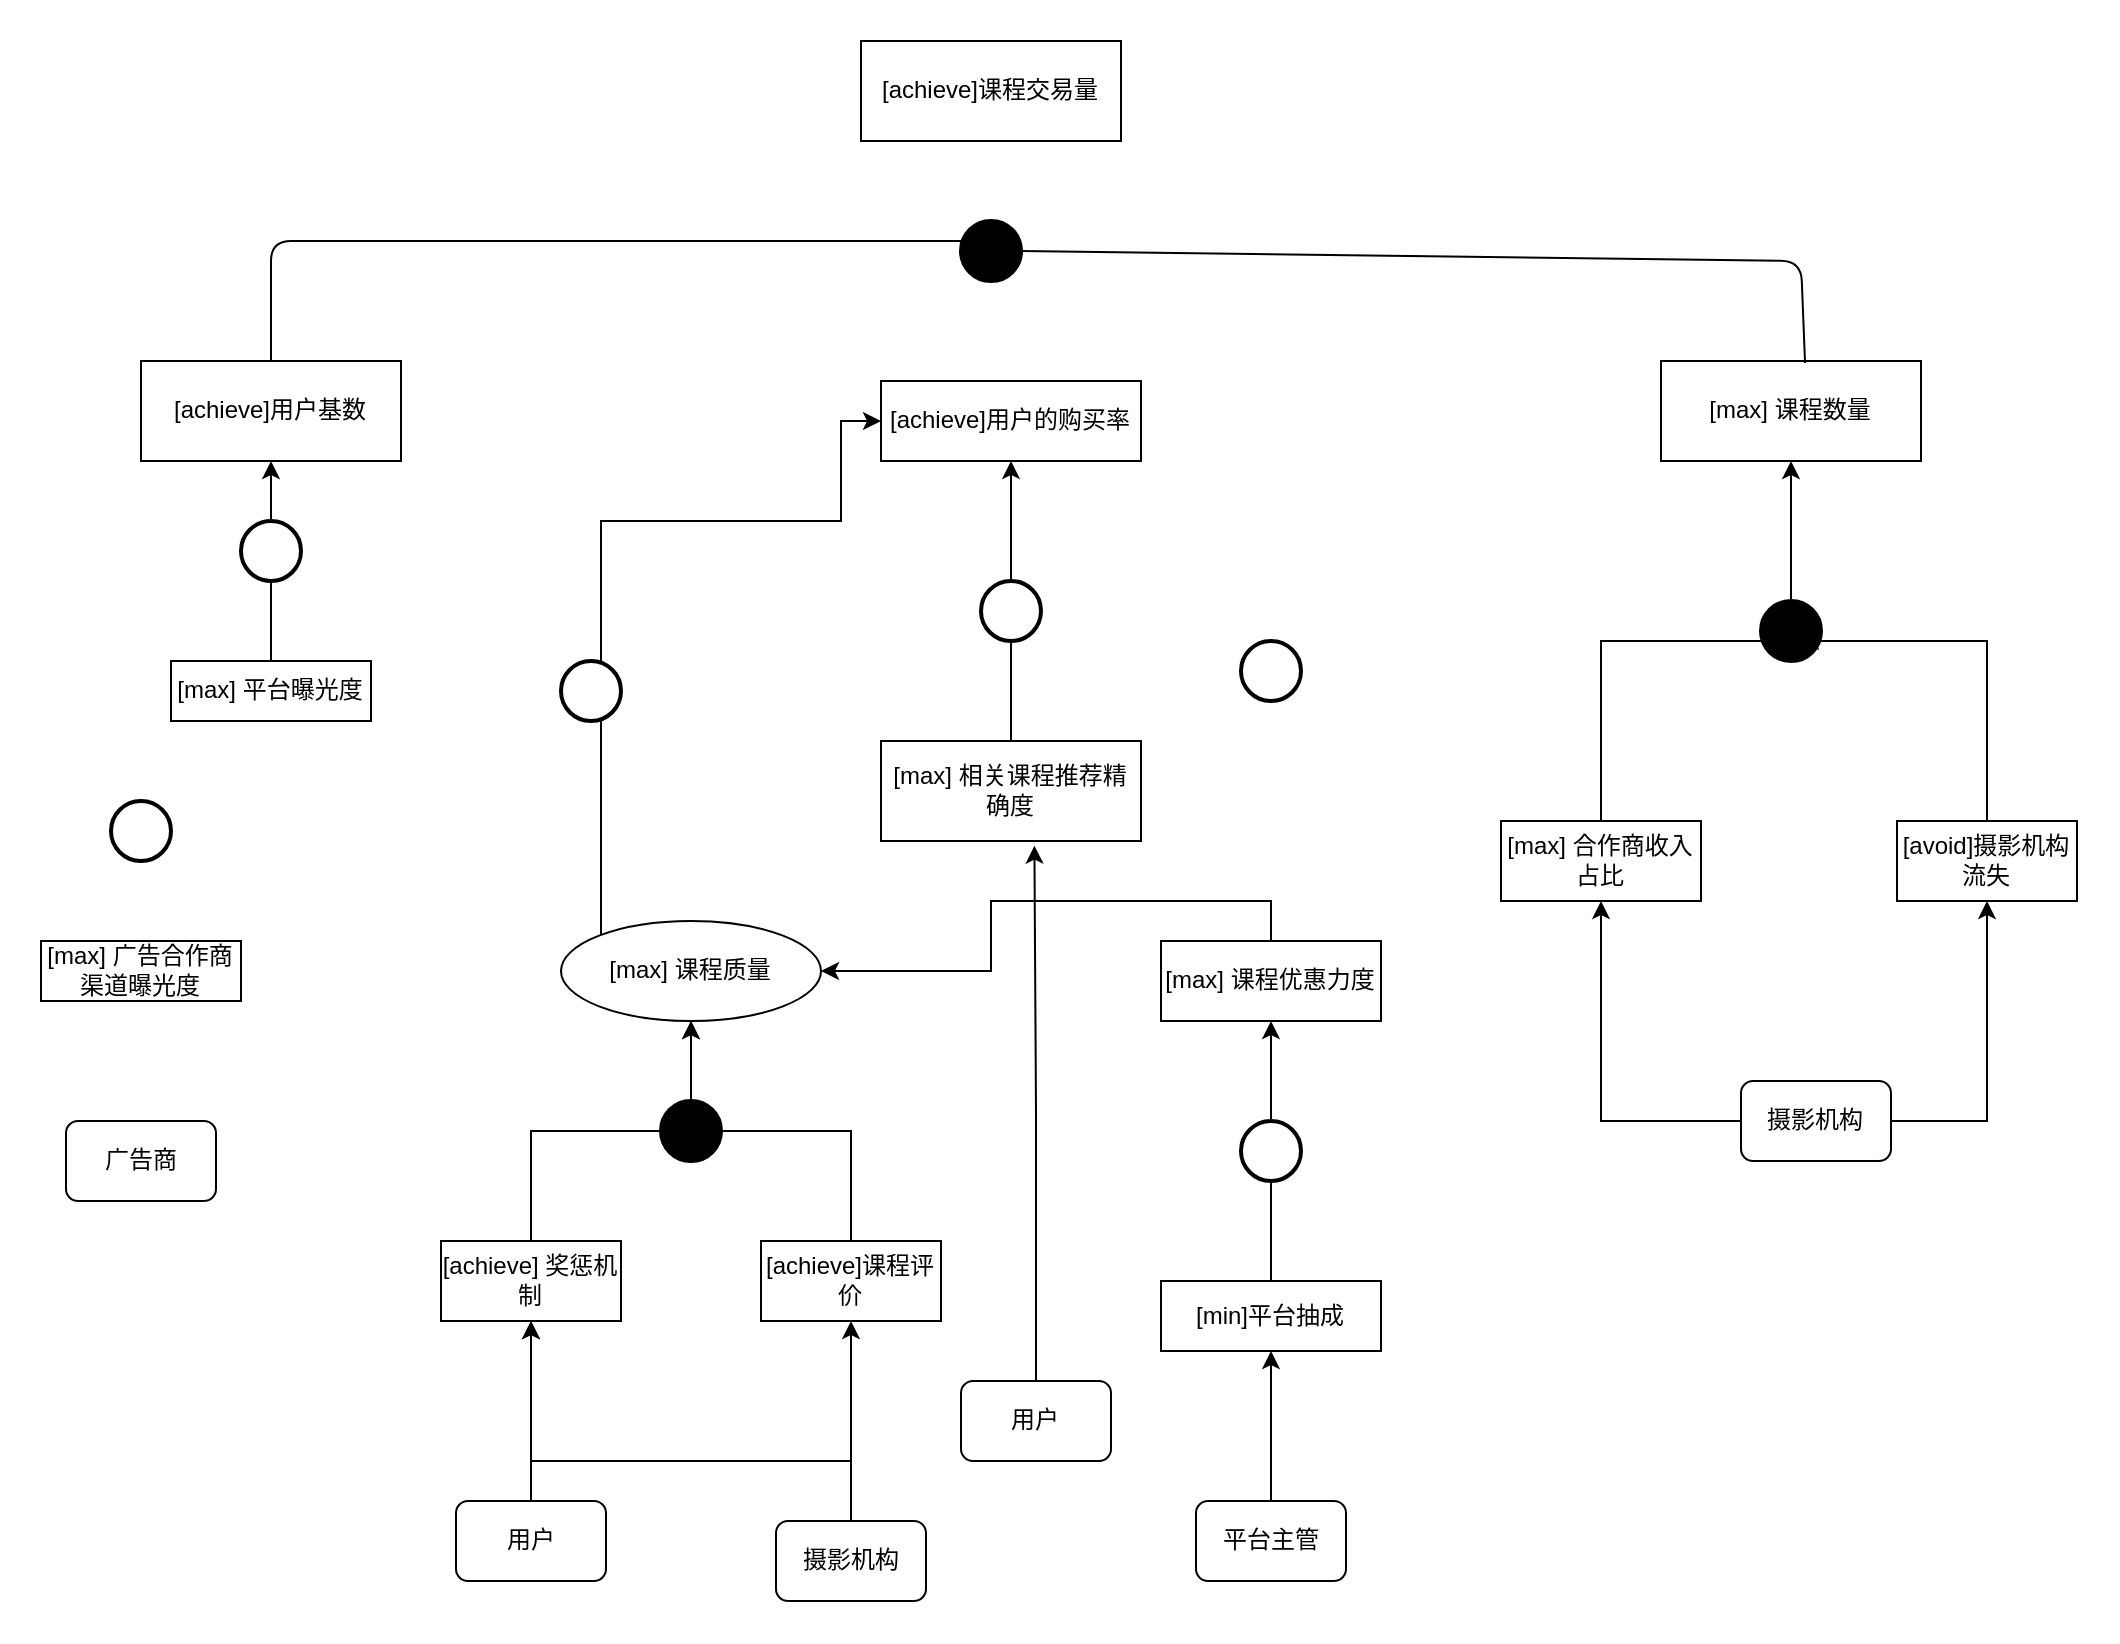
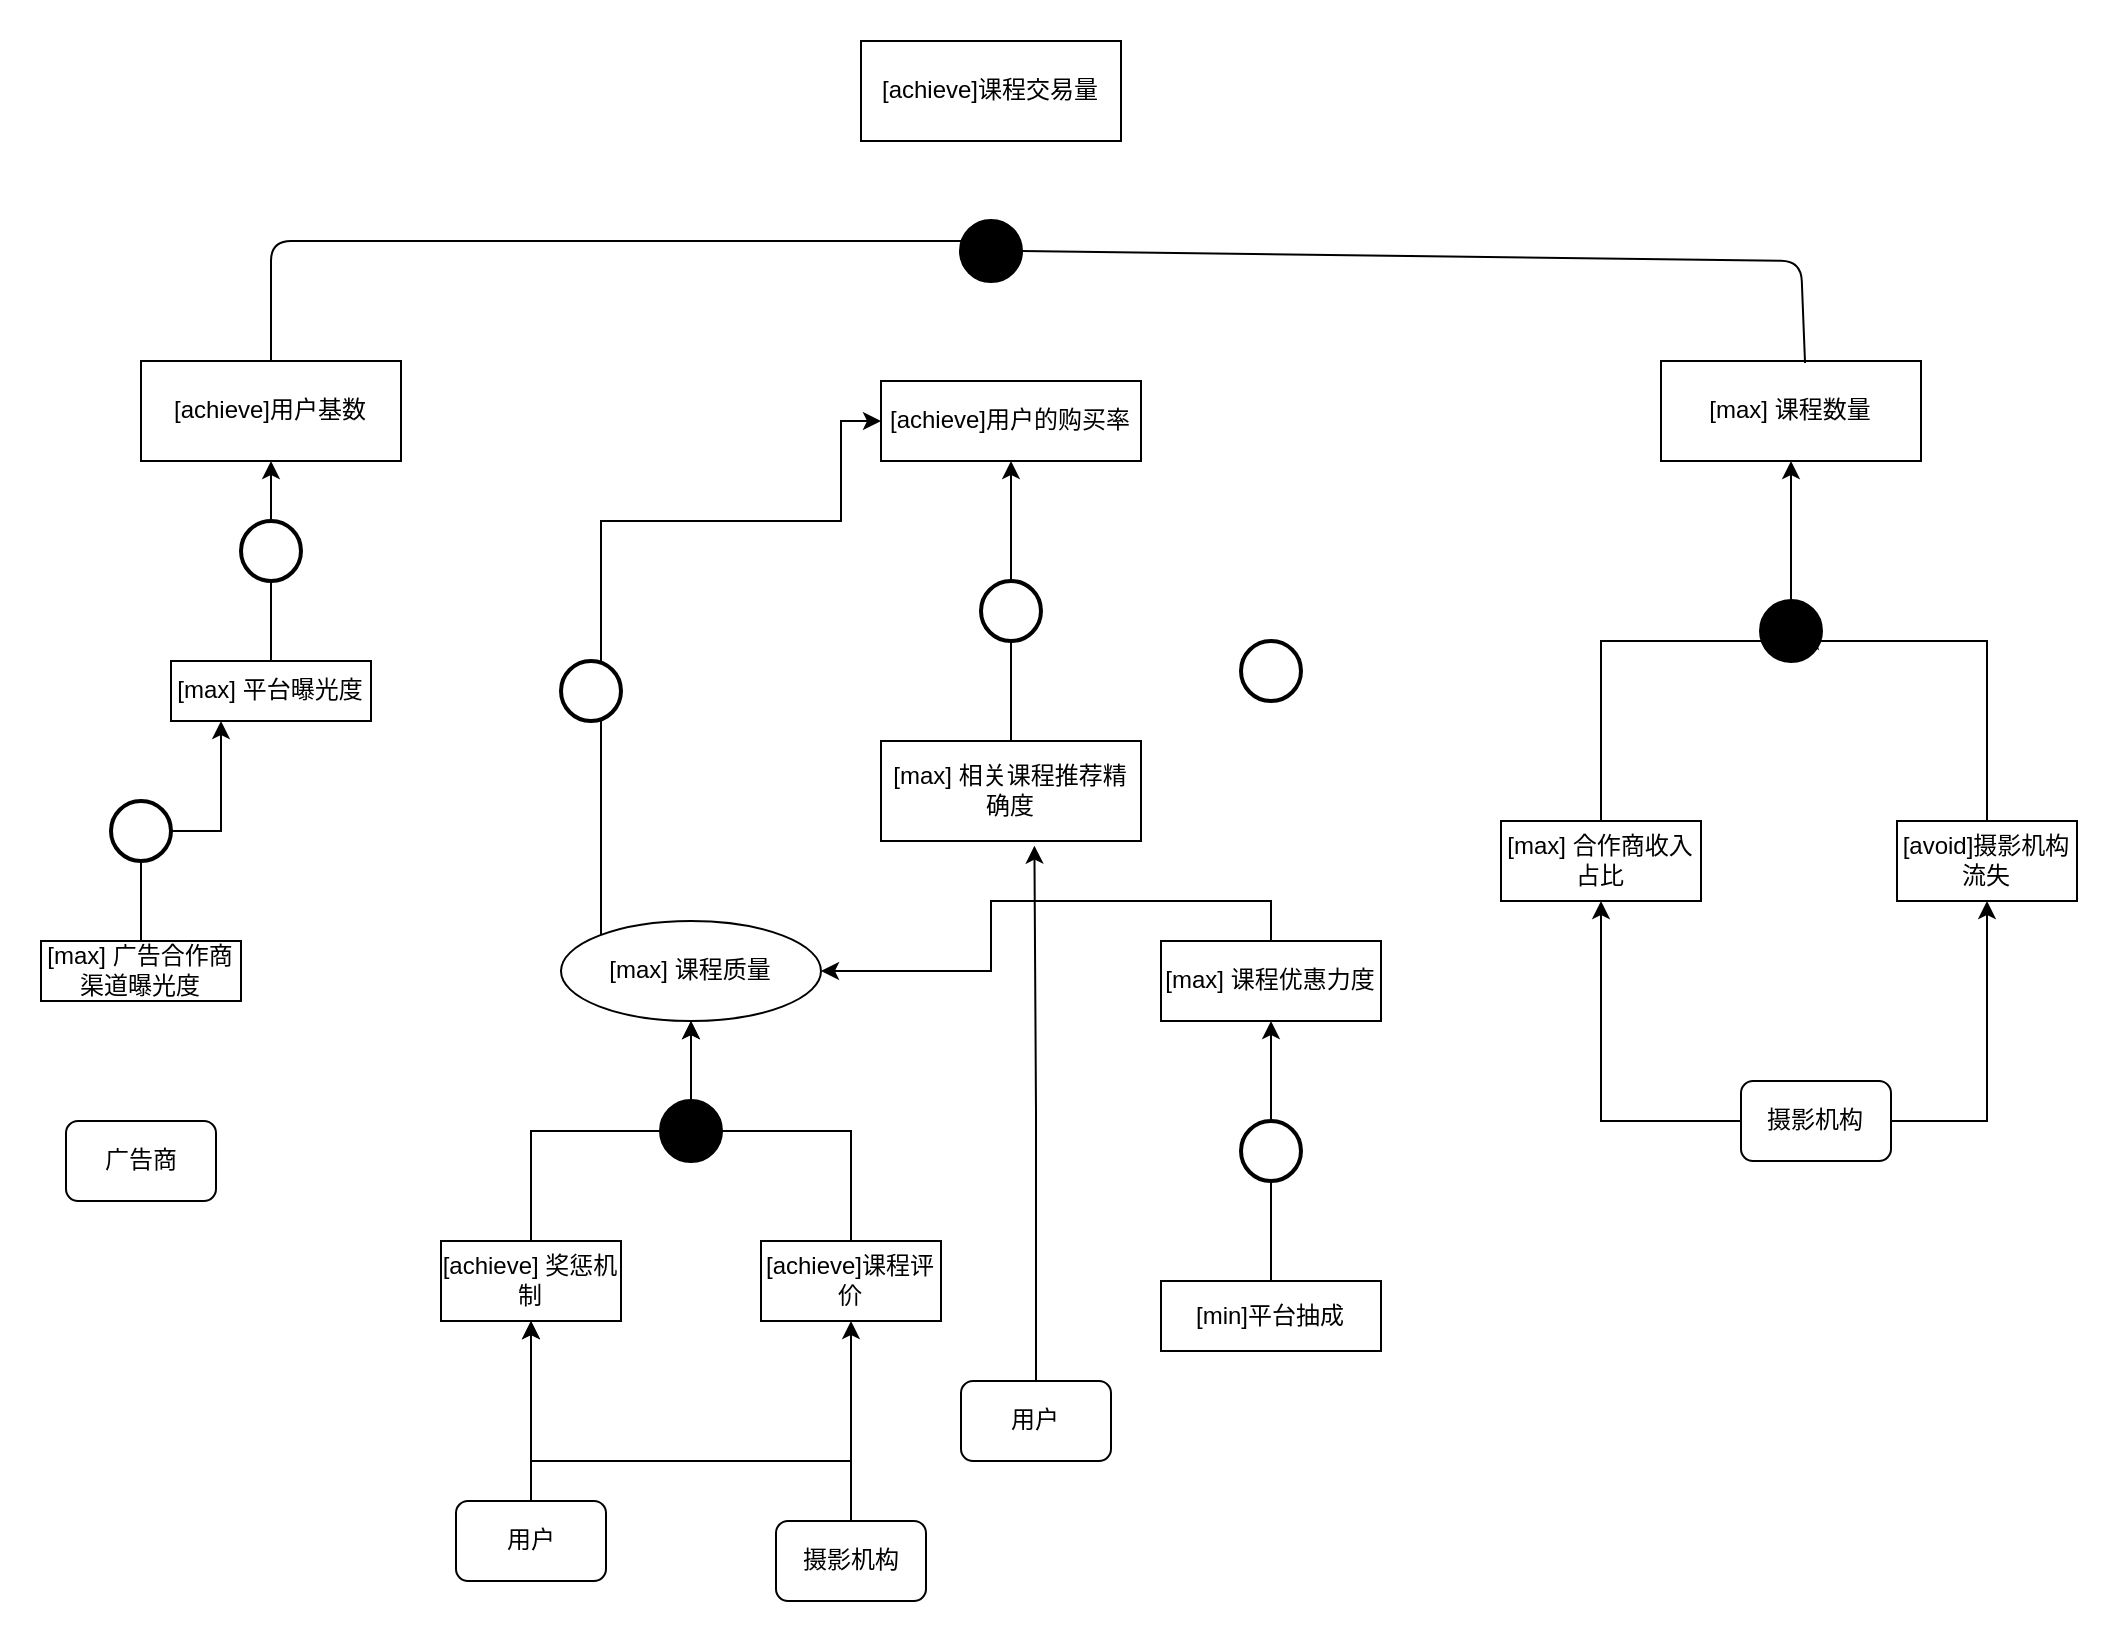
none -> (221, 808)
(1271, 1433) -> none
(1271, 1541) -> none
